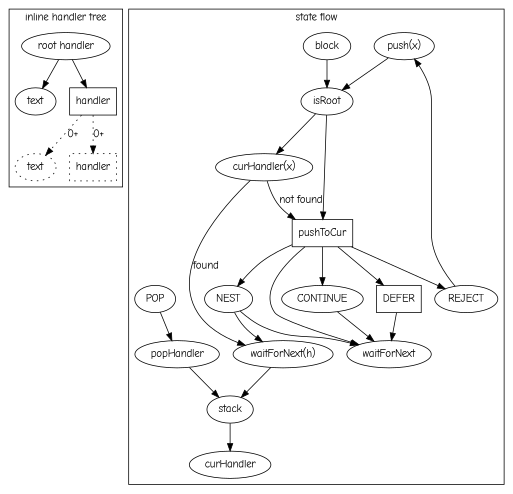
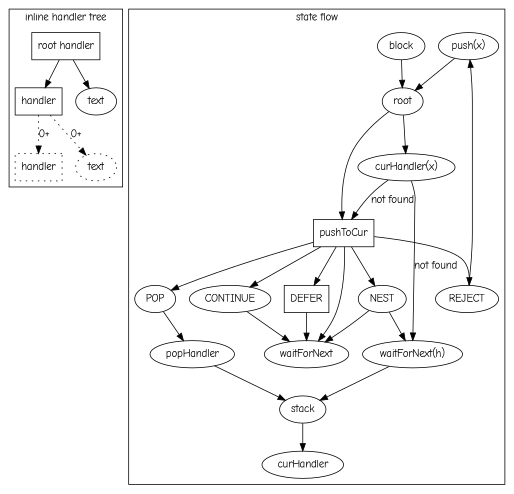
(66, 46) -> (66, 46)
(327, 101) -> (403, 101)
none -> (245, 263)
(206, 266) -> (436, 266)
